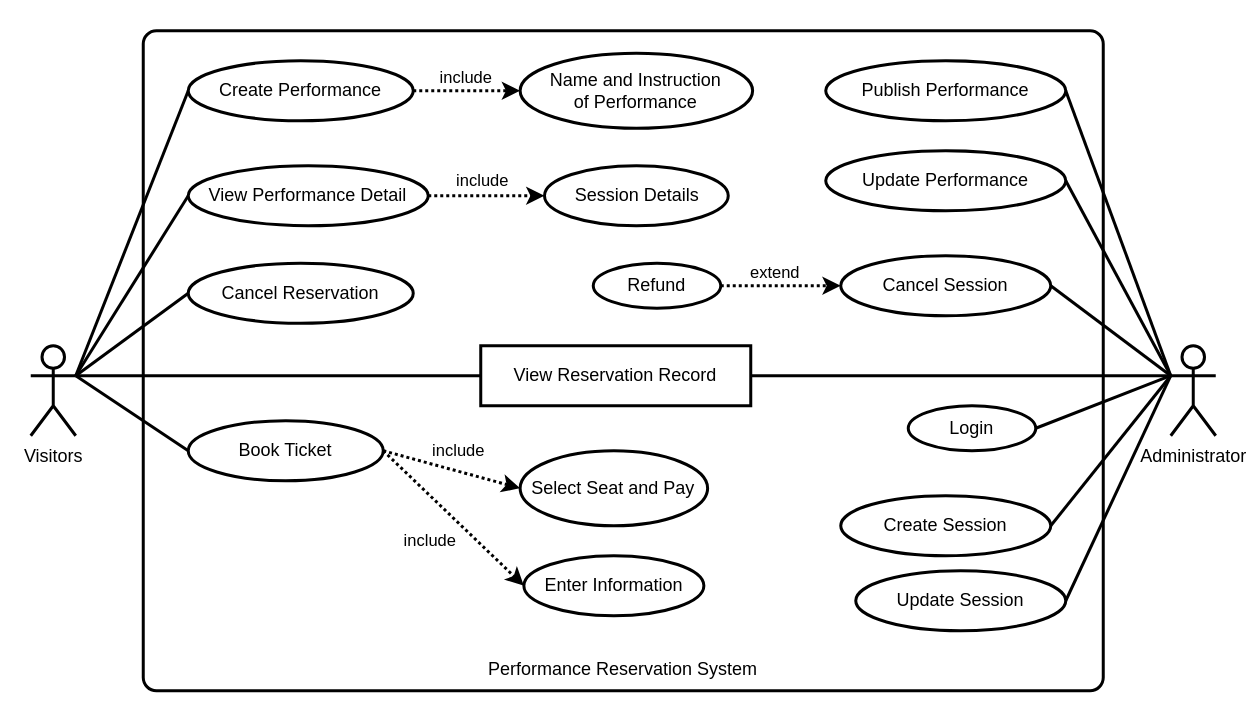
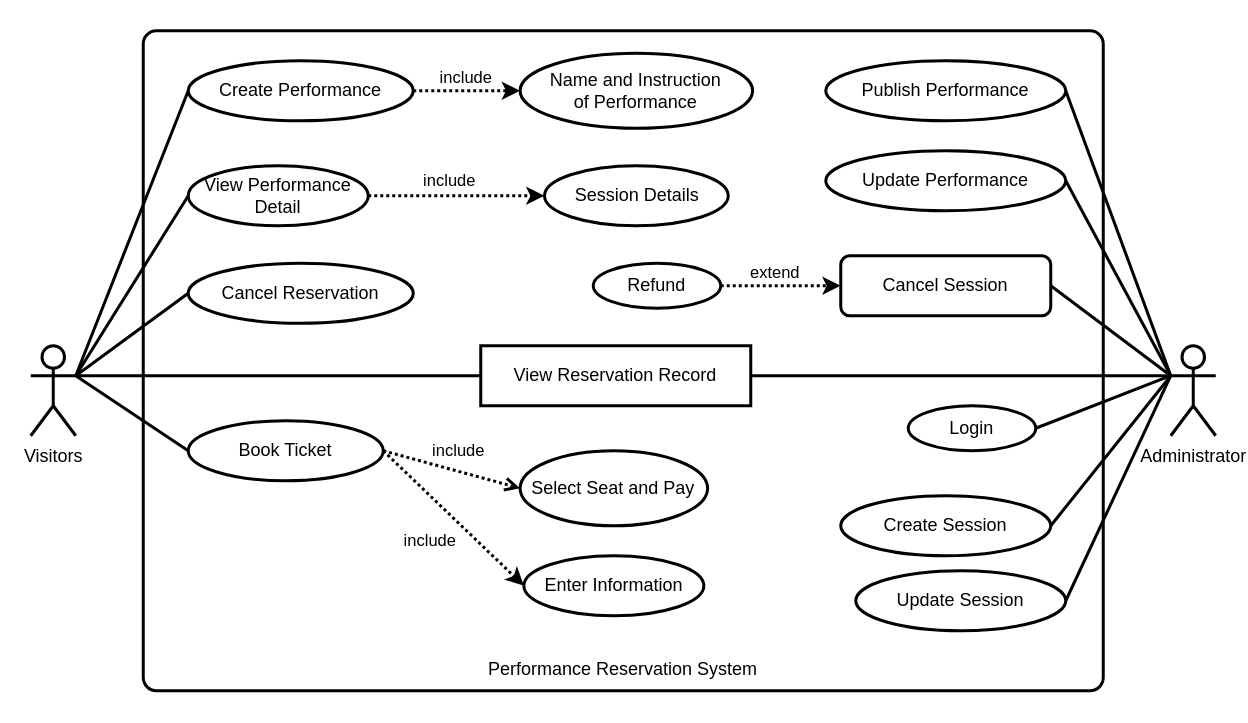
(308, 196) -> (278, 196)
(946, 286) -> (946, 286)
(505, 484) -> (507, 485)
